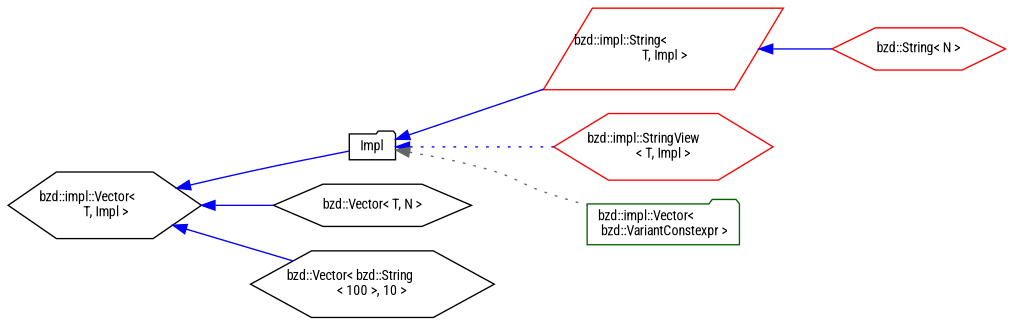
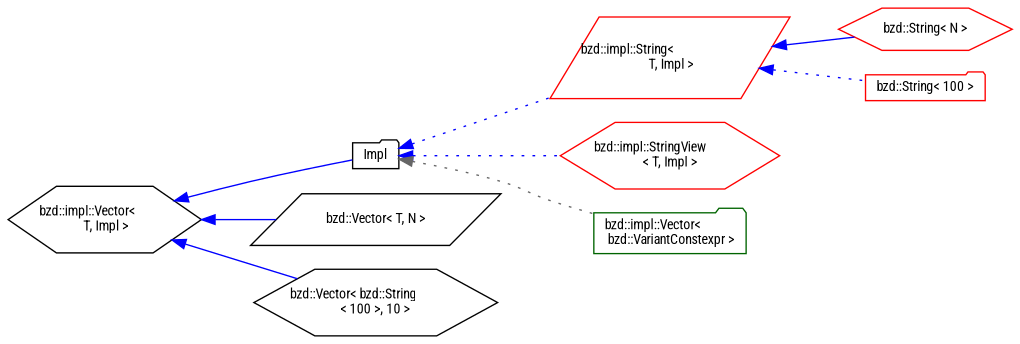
none -> (925, 88)
(476, 112) -> (481, 121)
(372, 205) -> (376, 220)
